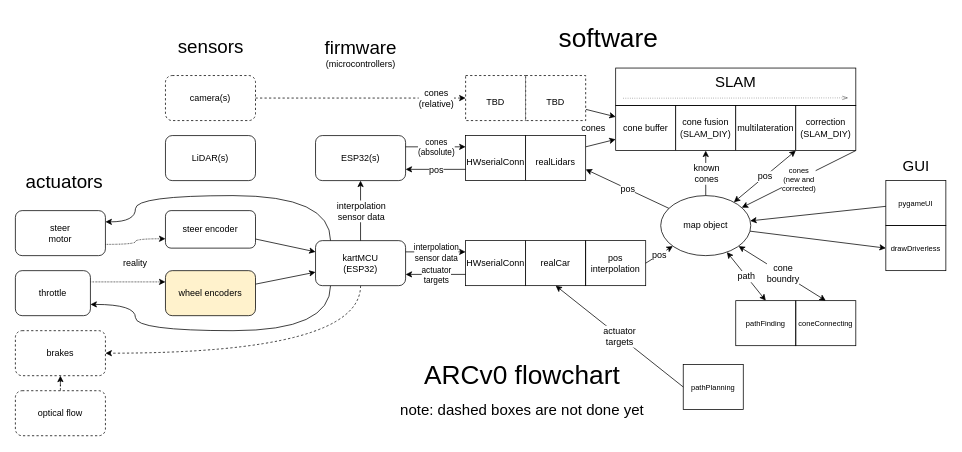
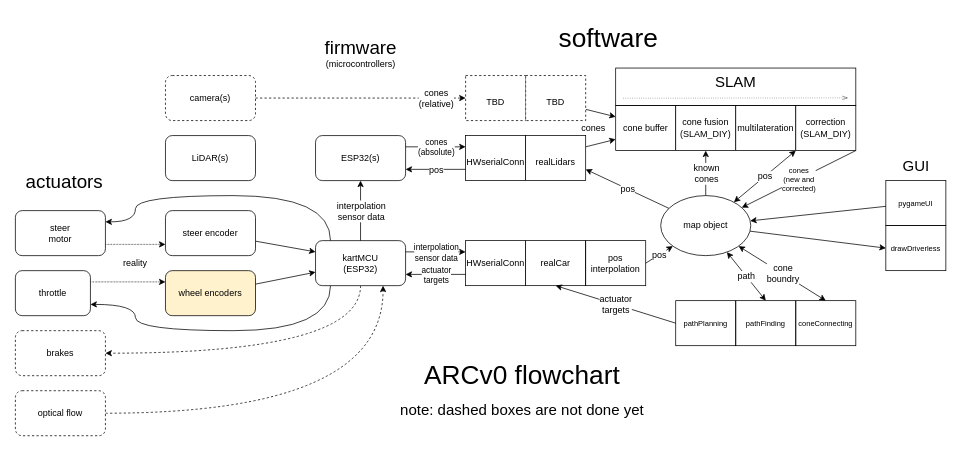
(210, 45) -> none
(210, 229) -> (210, 233)
(60, 382) -> (374, 329)
(713, 387) -> (705, 323)
